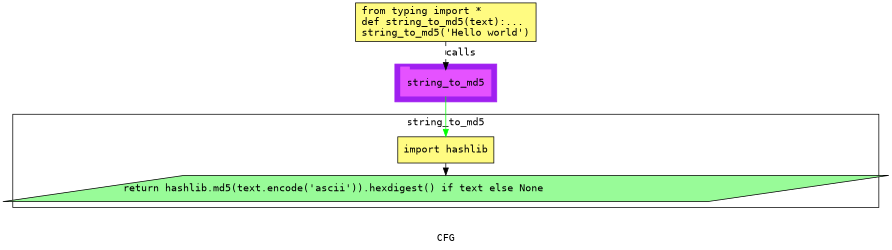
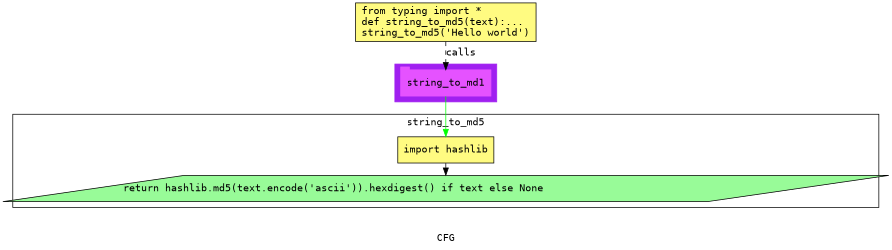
(446, 83) -> (446, 83)
